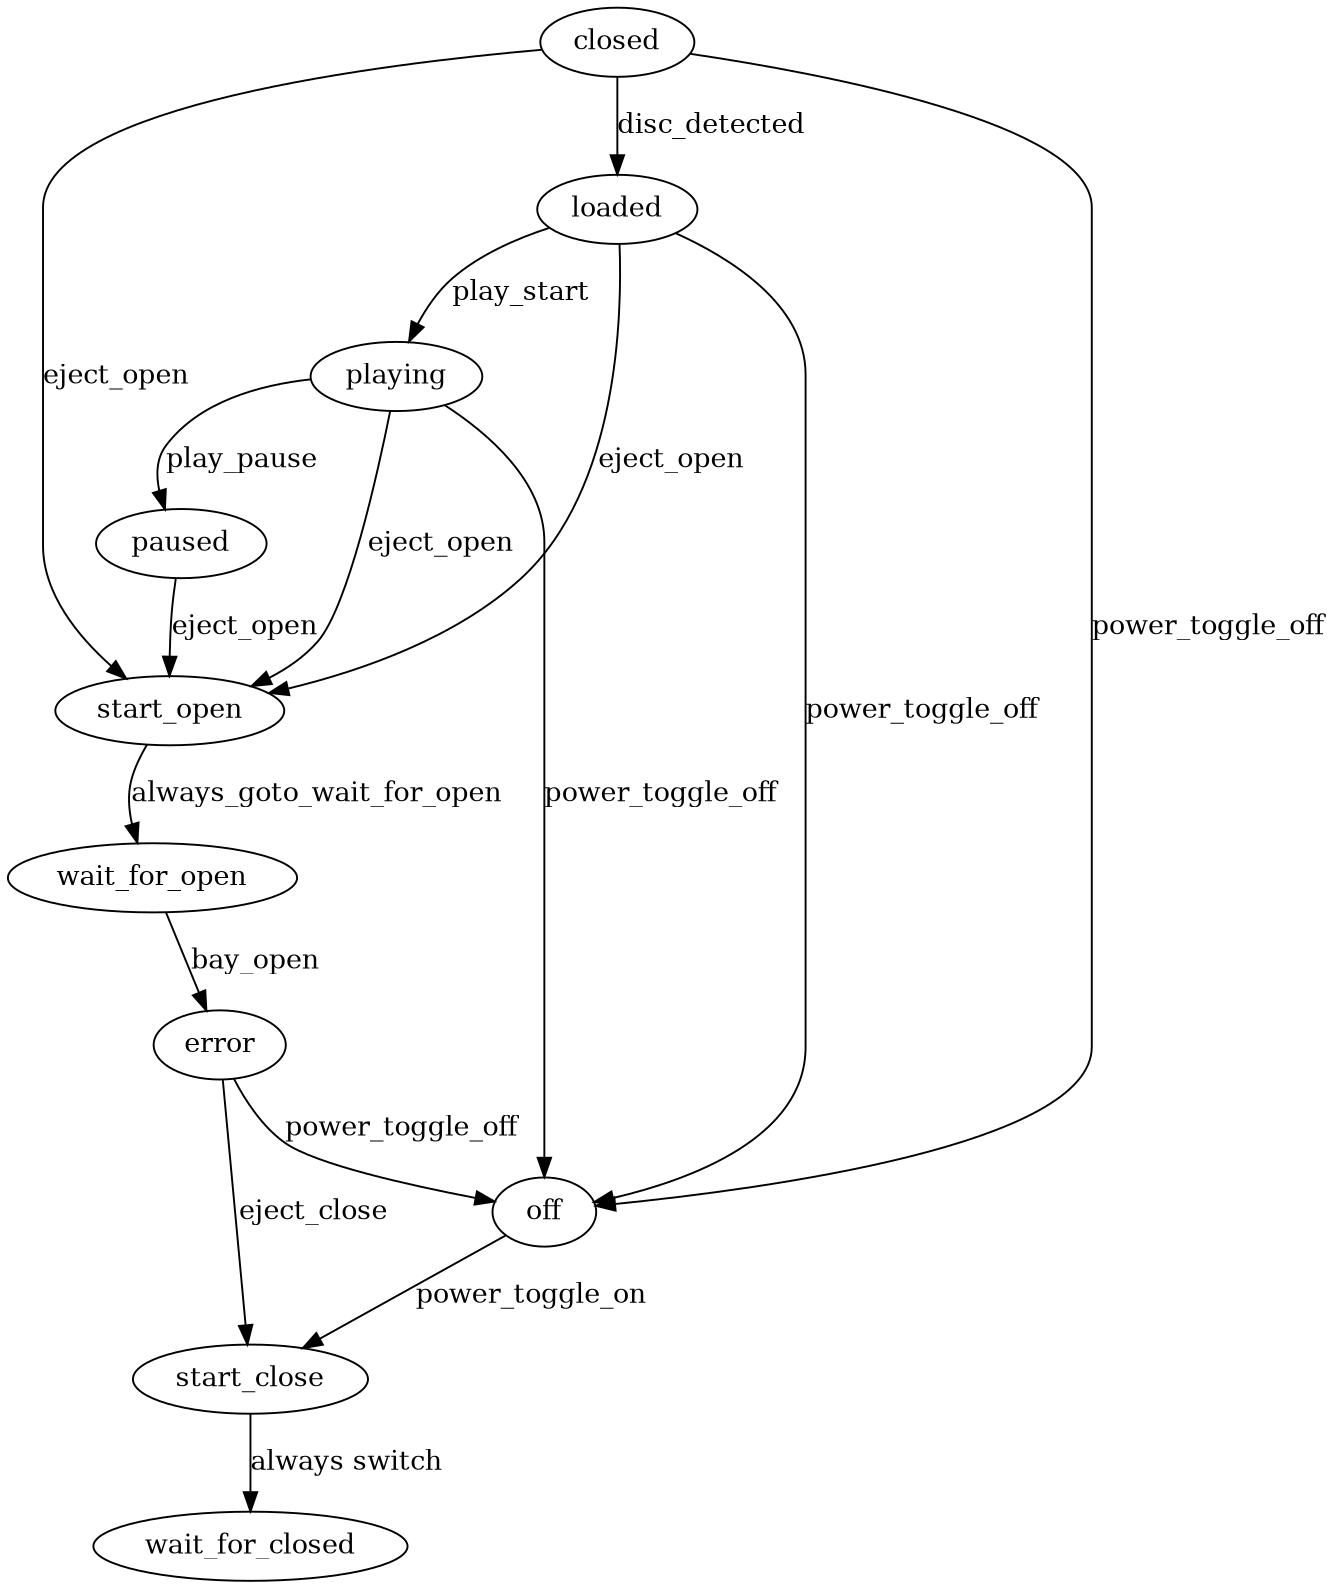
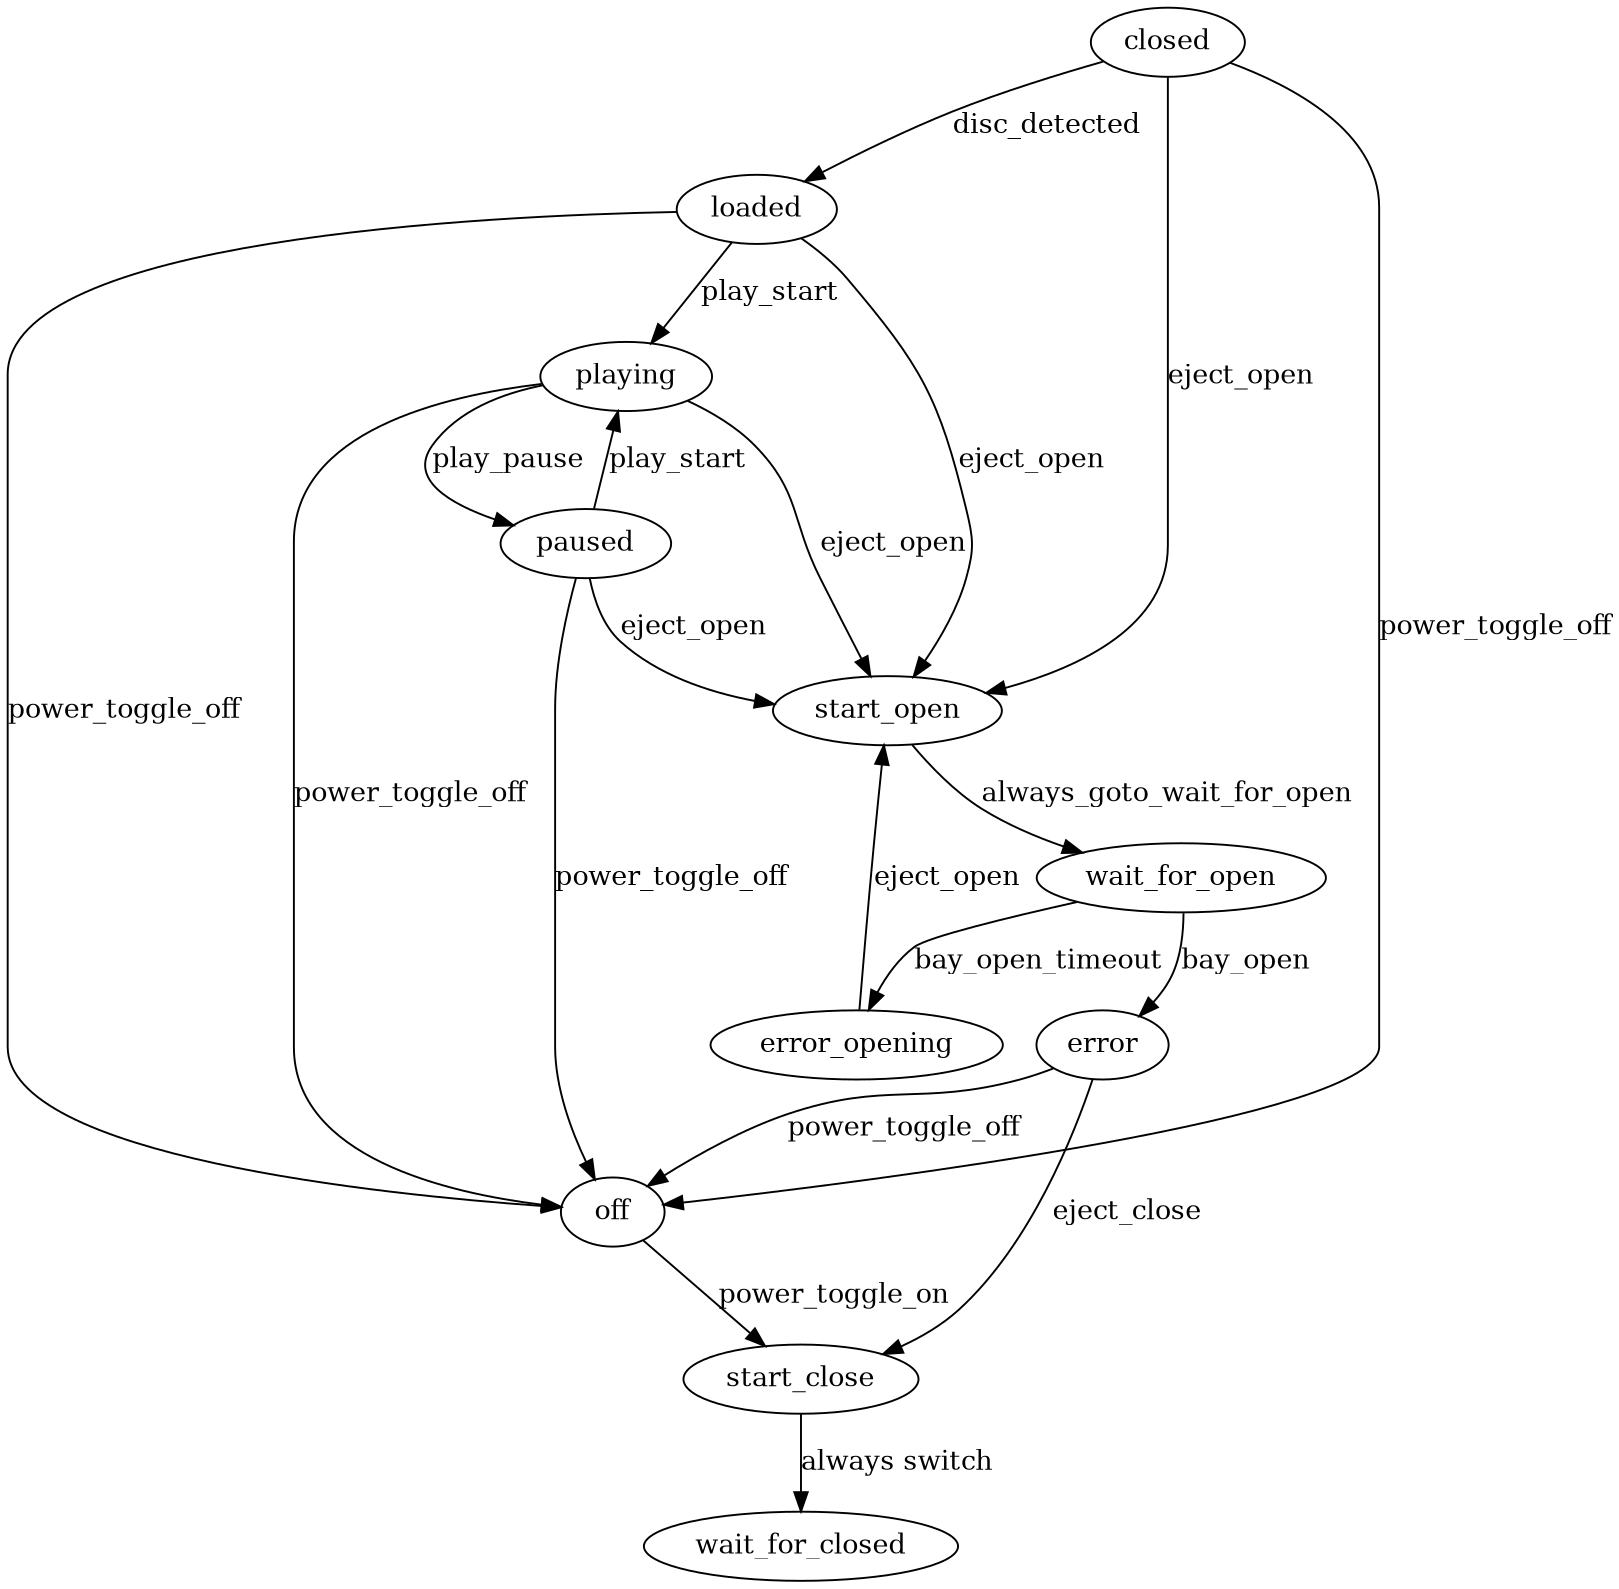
none -> (604, 470)
none -> (555, 872)
none -> (857, 1045)
